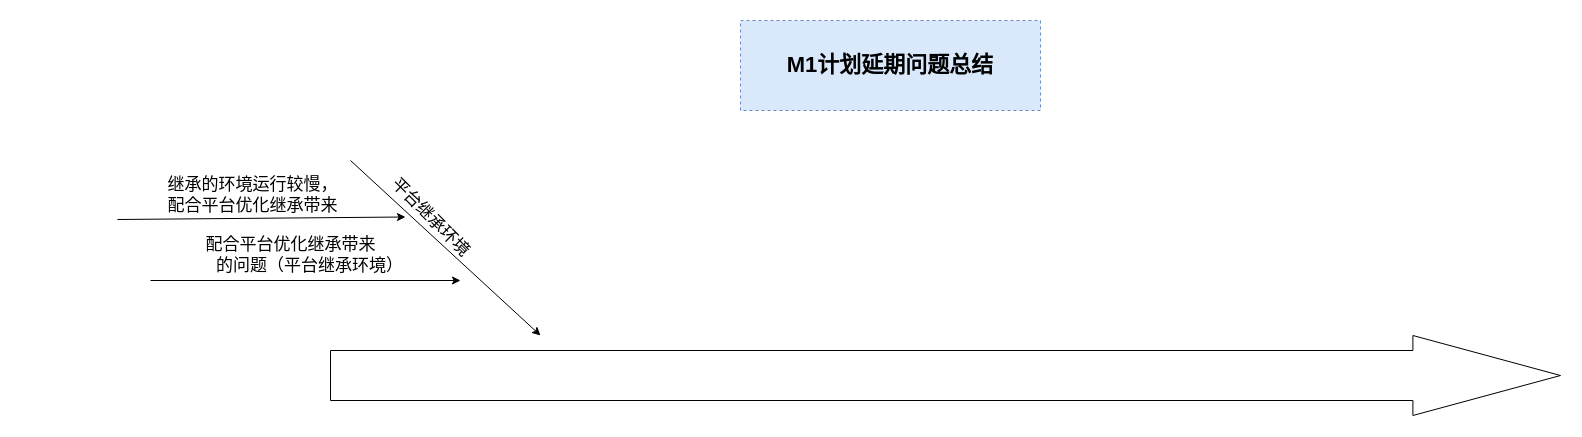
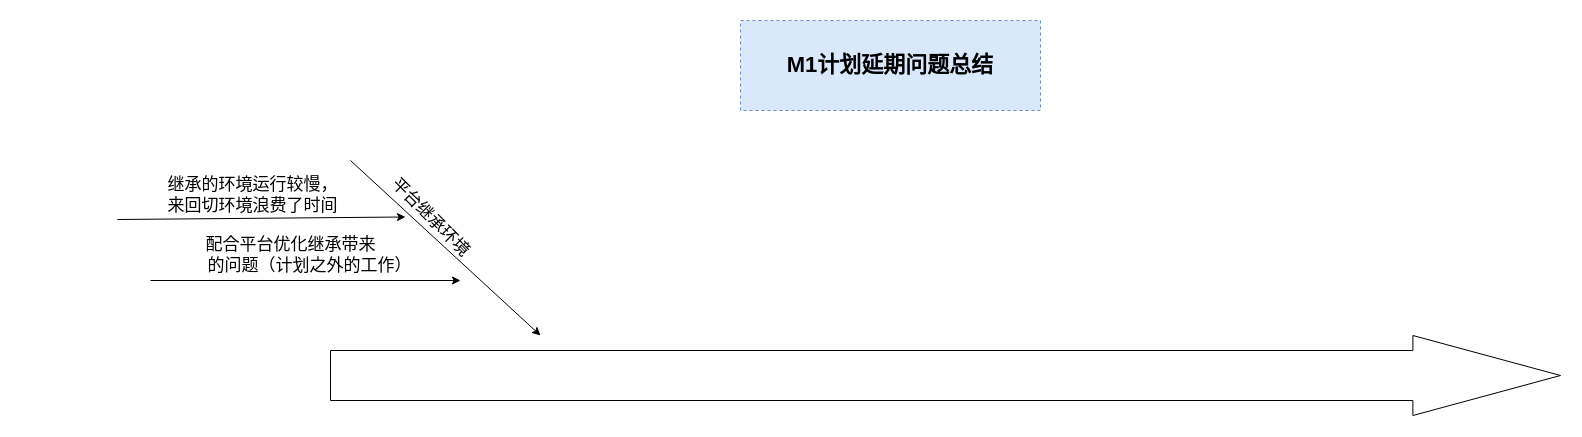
(201, 196) -> (201, 196)
(291, 256) -> (291, 256)
